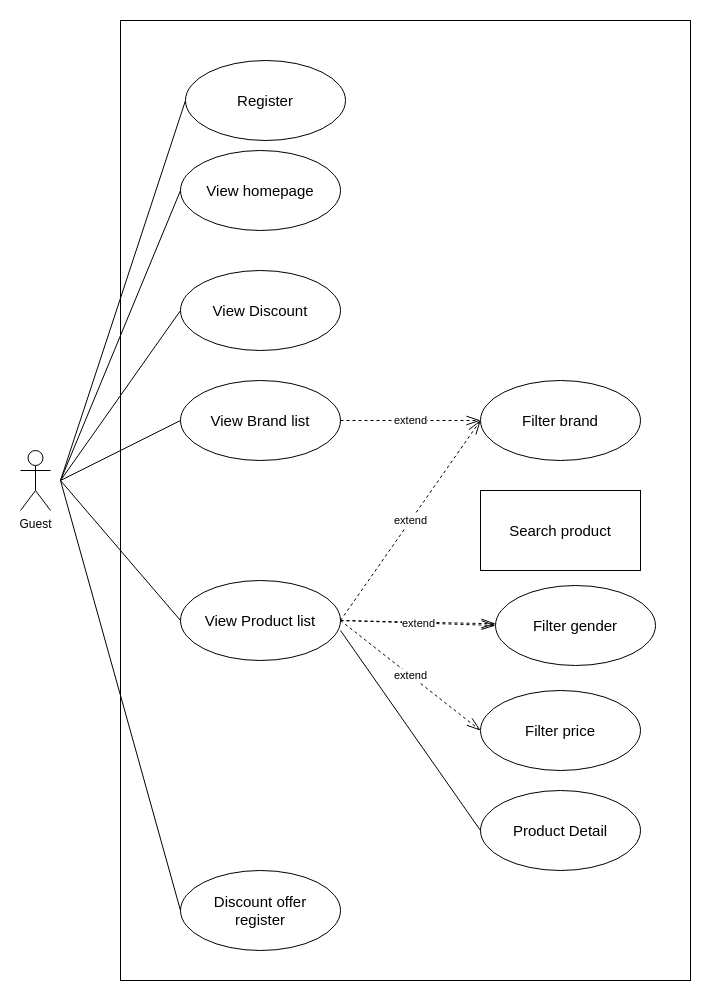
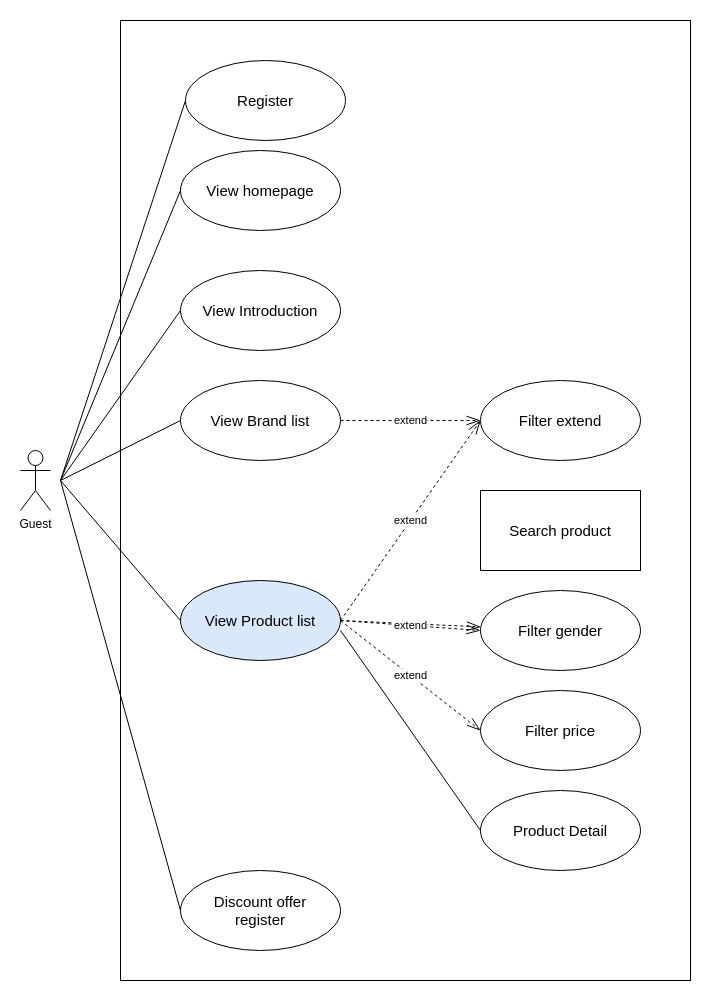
(261, 311) -> (261, 311)
(561, 421) -> (561, 421)
(261, 621) -> (261, 621)
(576, 626) -> (561, 631)
